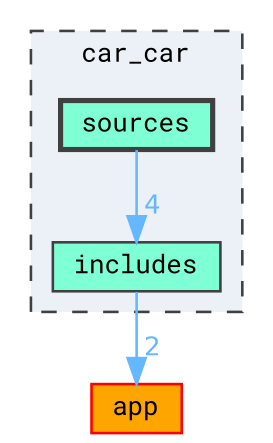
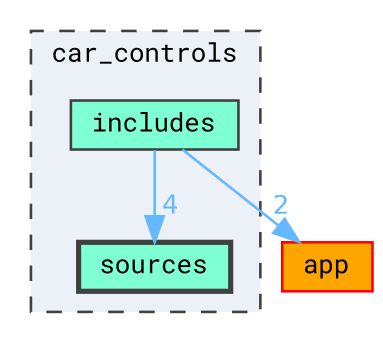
(137, 55) -> (146, 55)
(137, 183) -> (155, 183)
